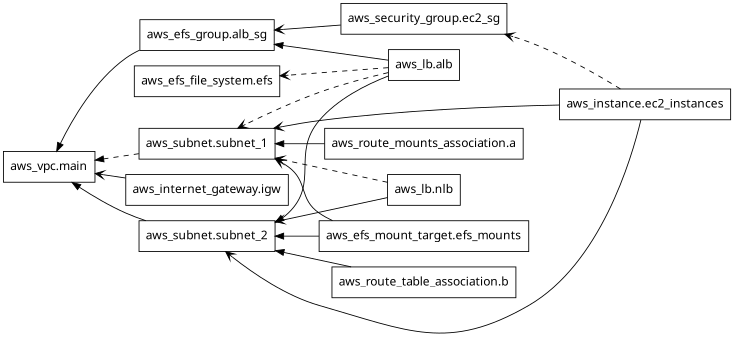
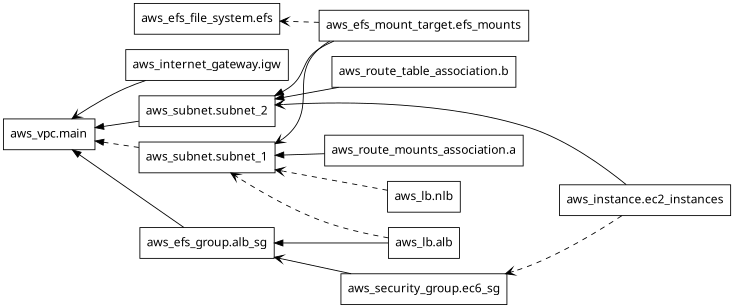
(424, 19) -> (424, 289)
(338, 71) -> (304, 22)
(420, 111) -> none
(312, 131) -> none
(336, 209) -> none
